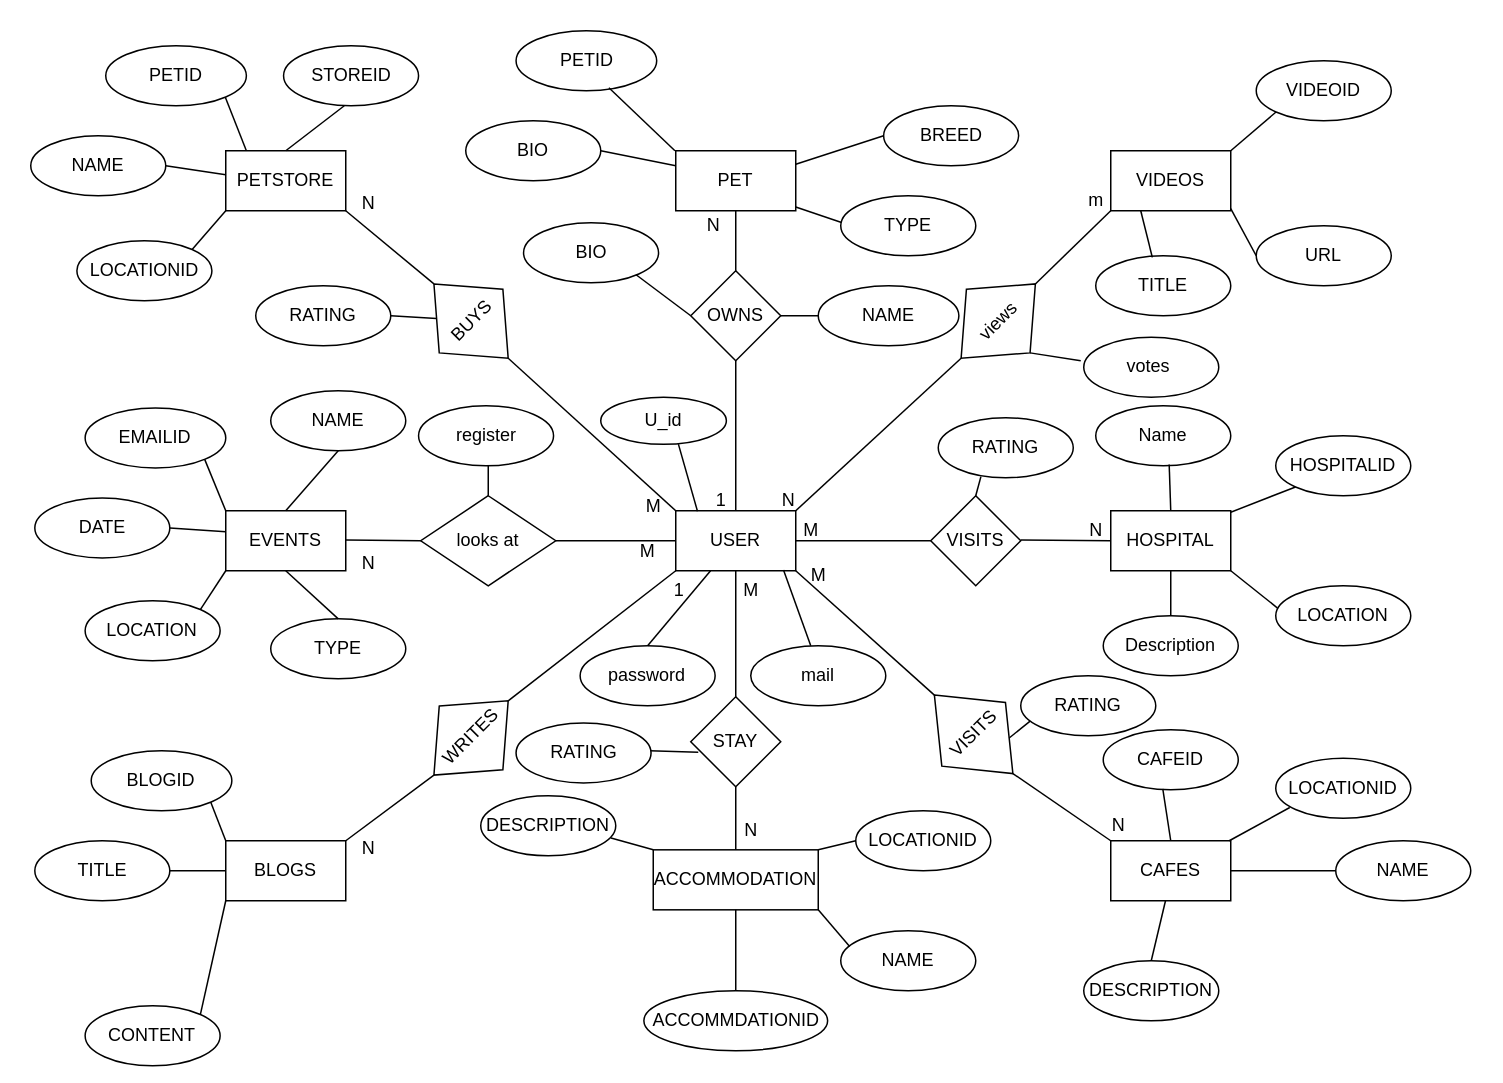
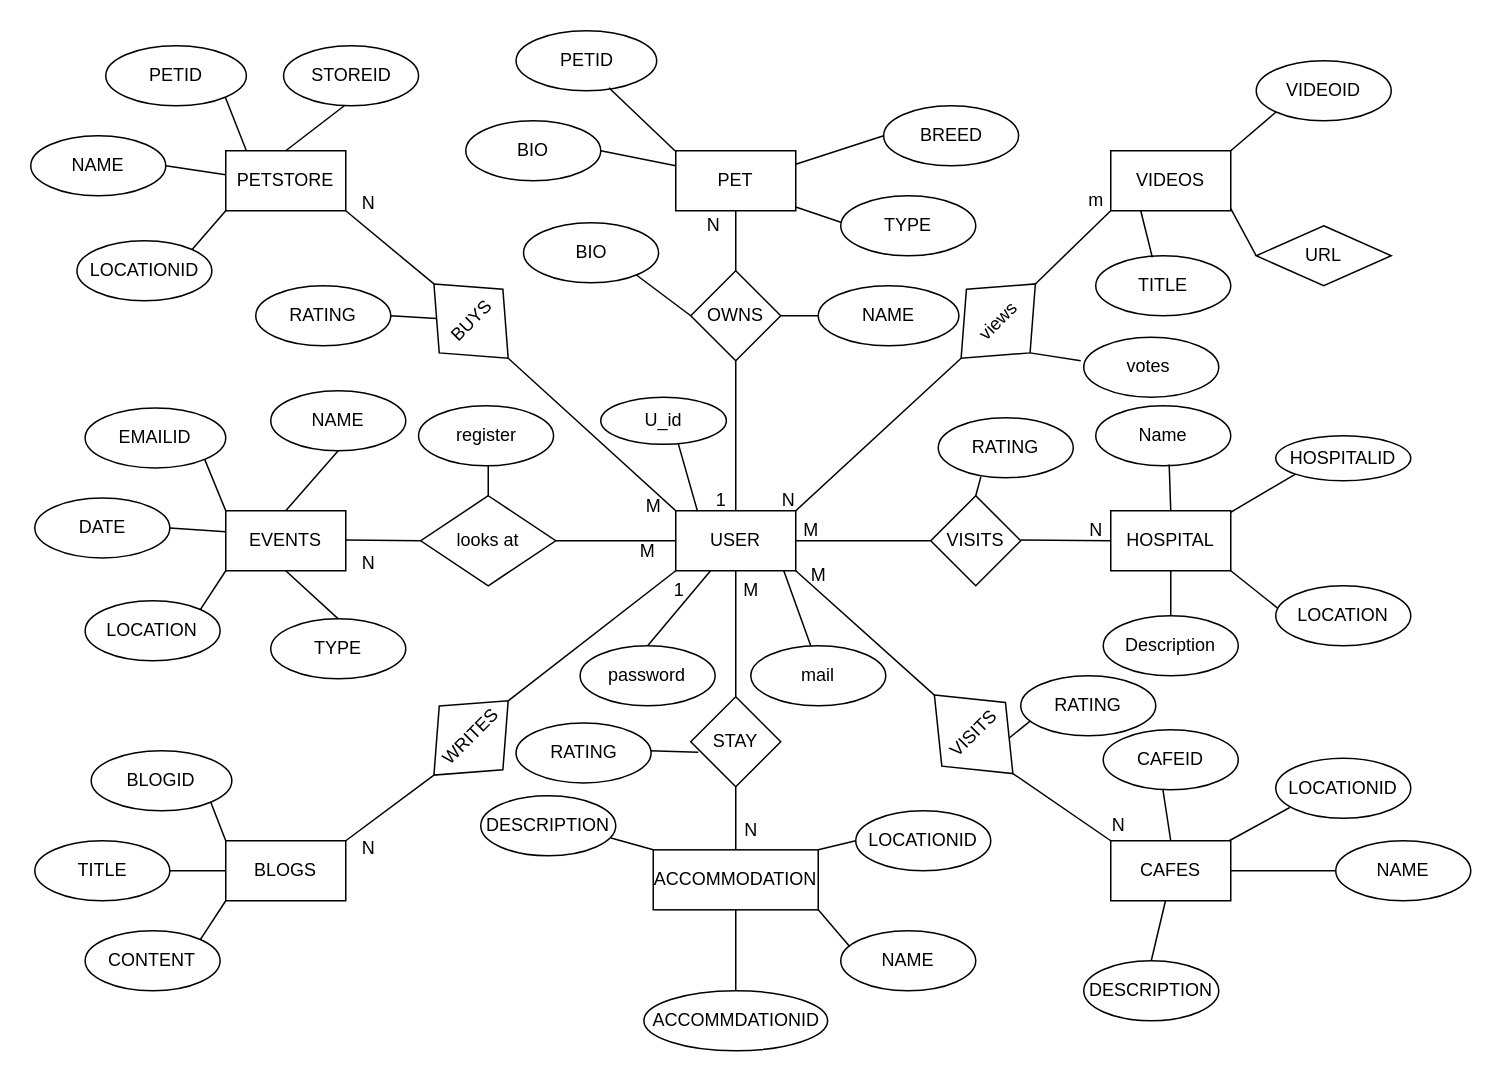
(1324, 256) -> (1324, 256)
(1343, 466) -> (1343, 458)
(153, 1036) -> (153, 961)
